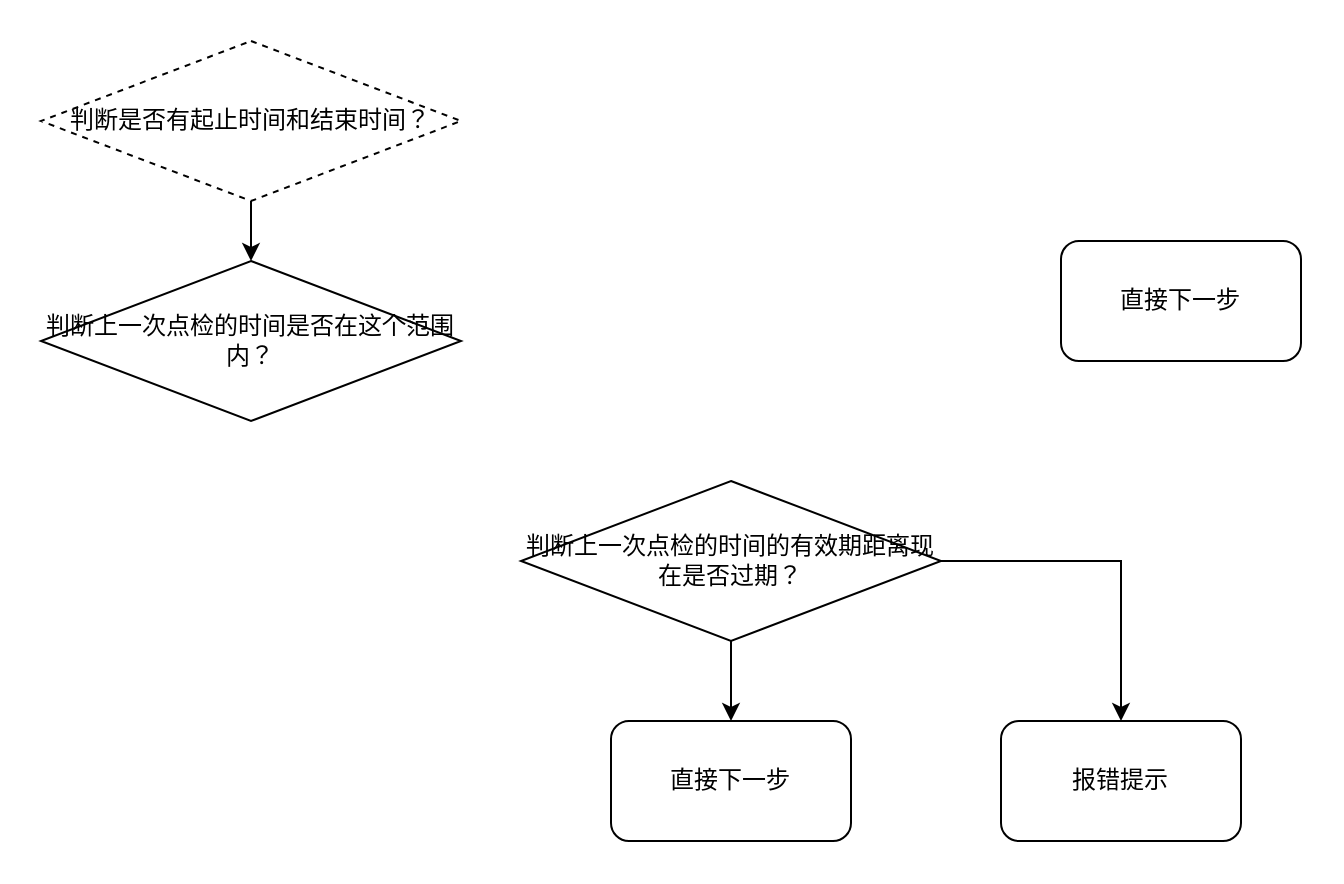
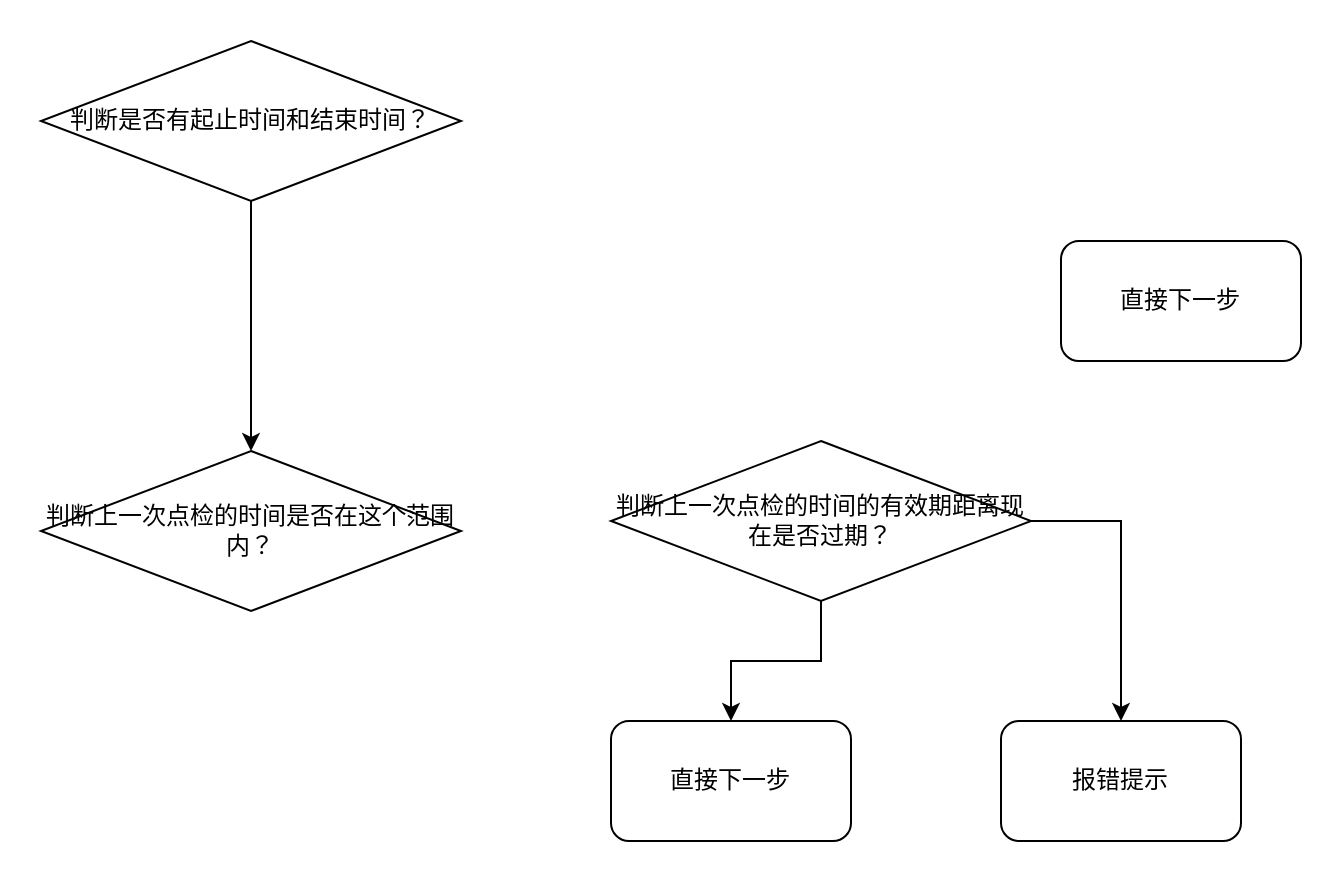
(251, 121) -> (251, 121)
(251, 341) -> (251, 531)
(731, 561) -> (821, 521)
